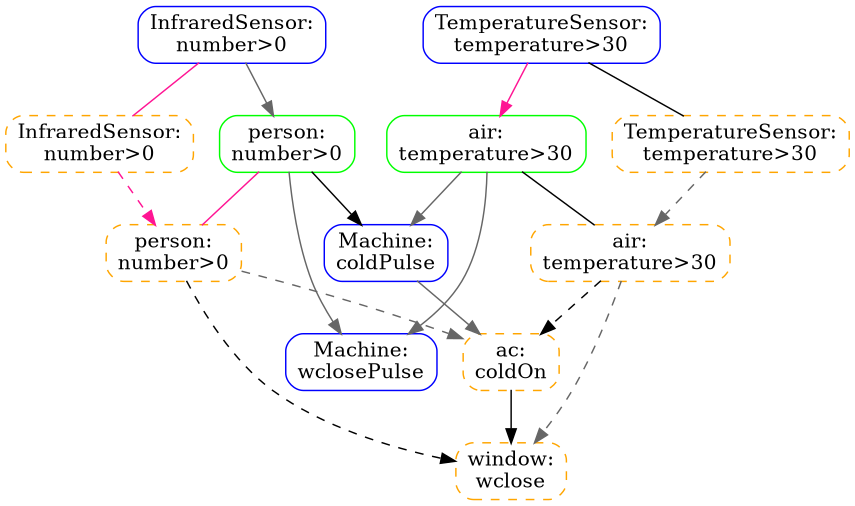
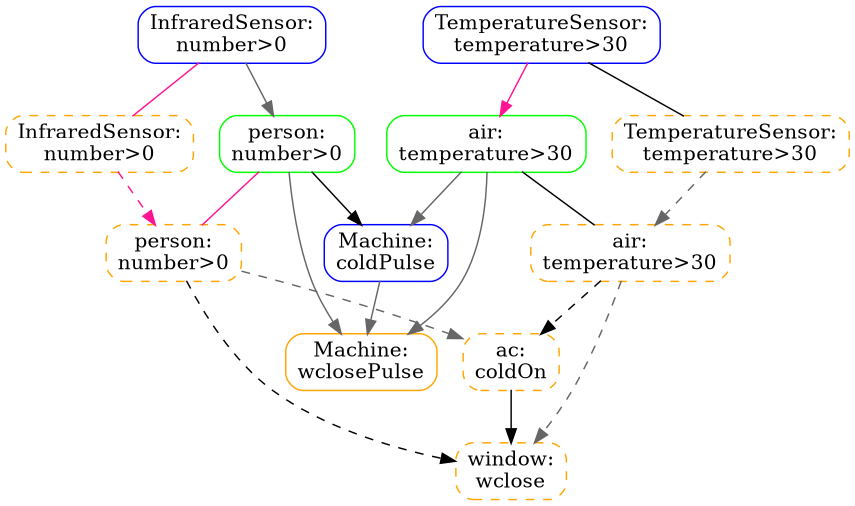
(436, 297) -> (376, 299)
(361, 362) -> (361, 362)
